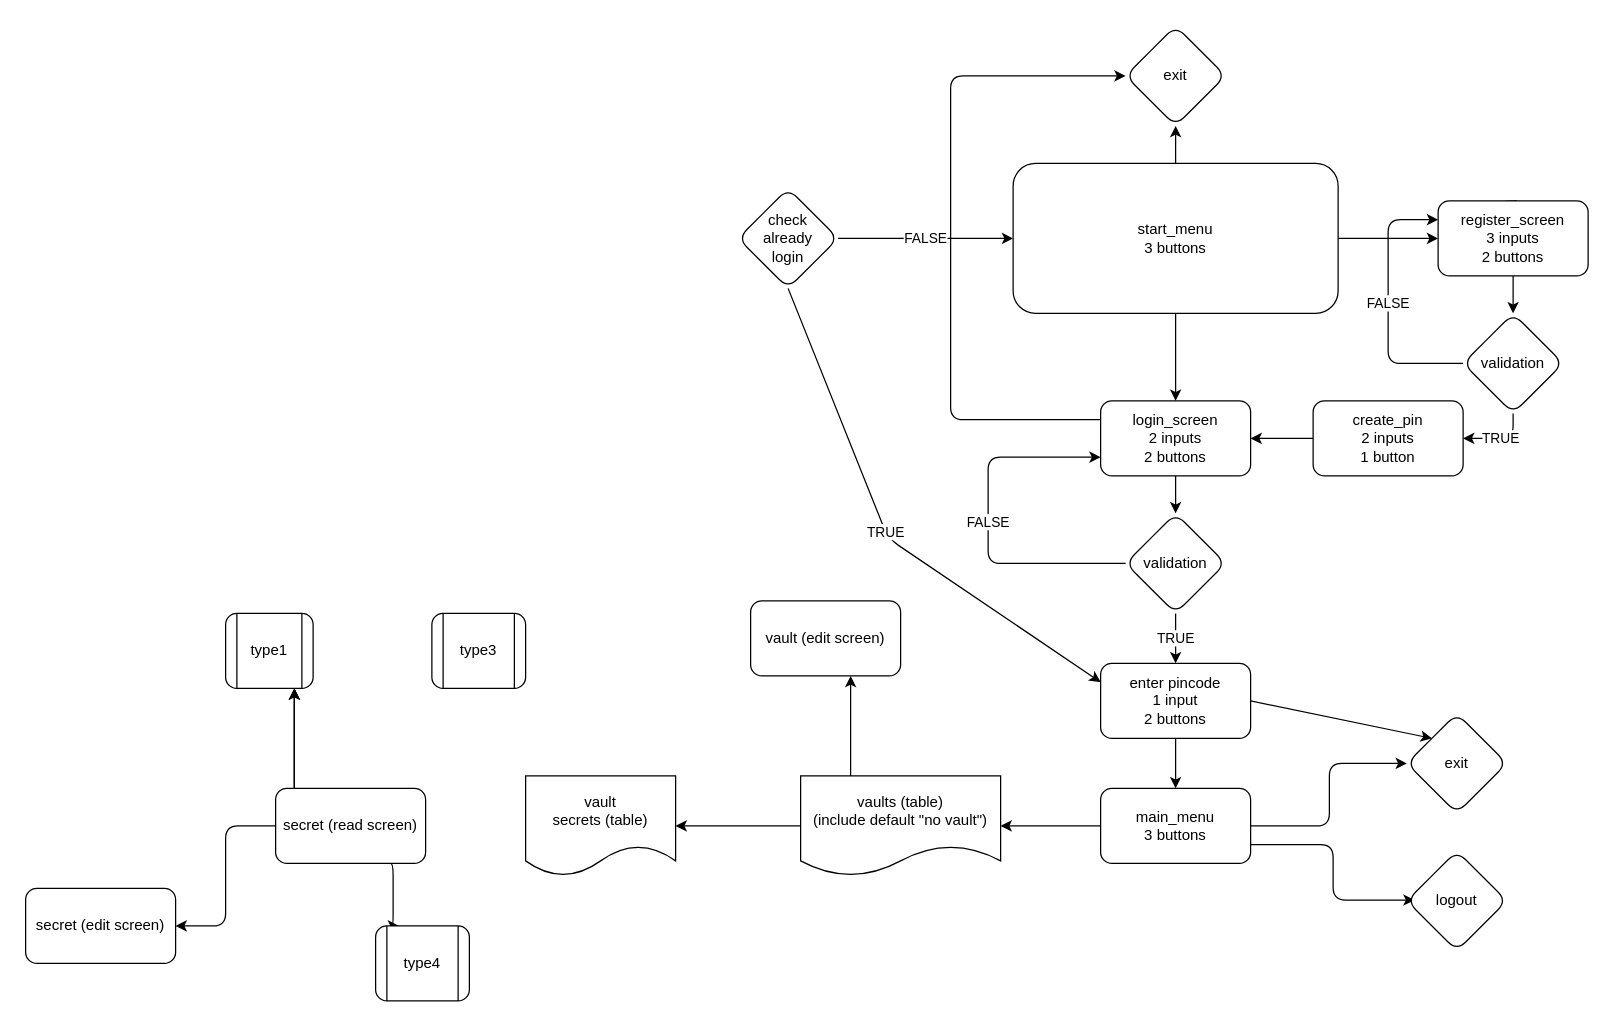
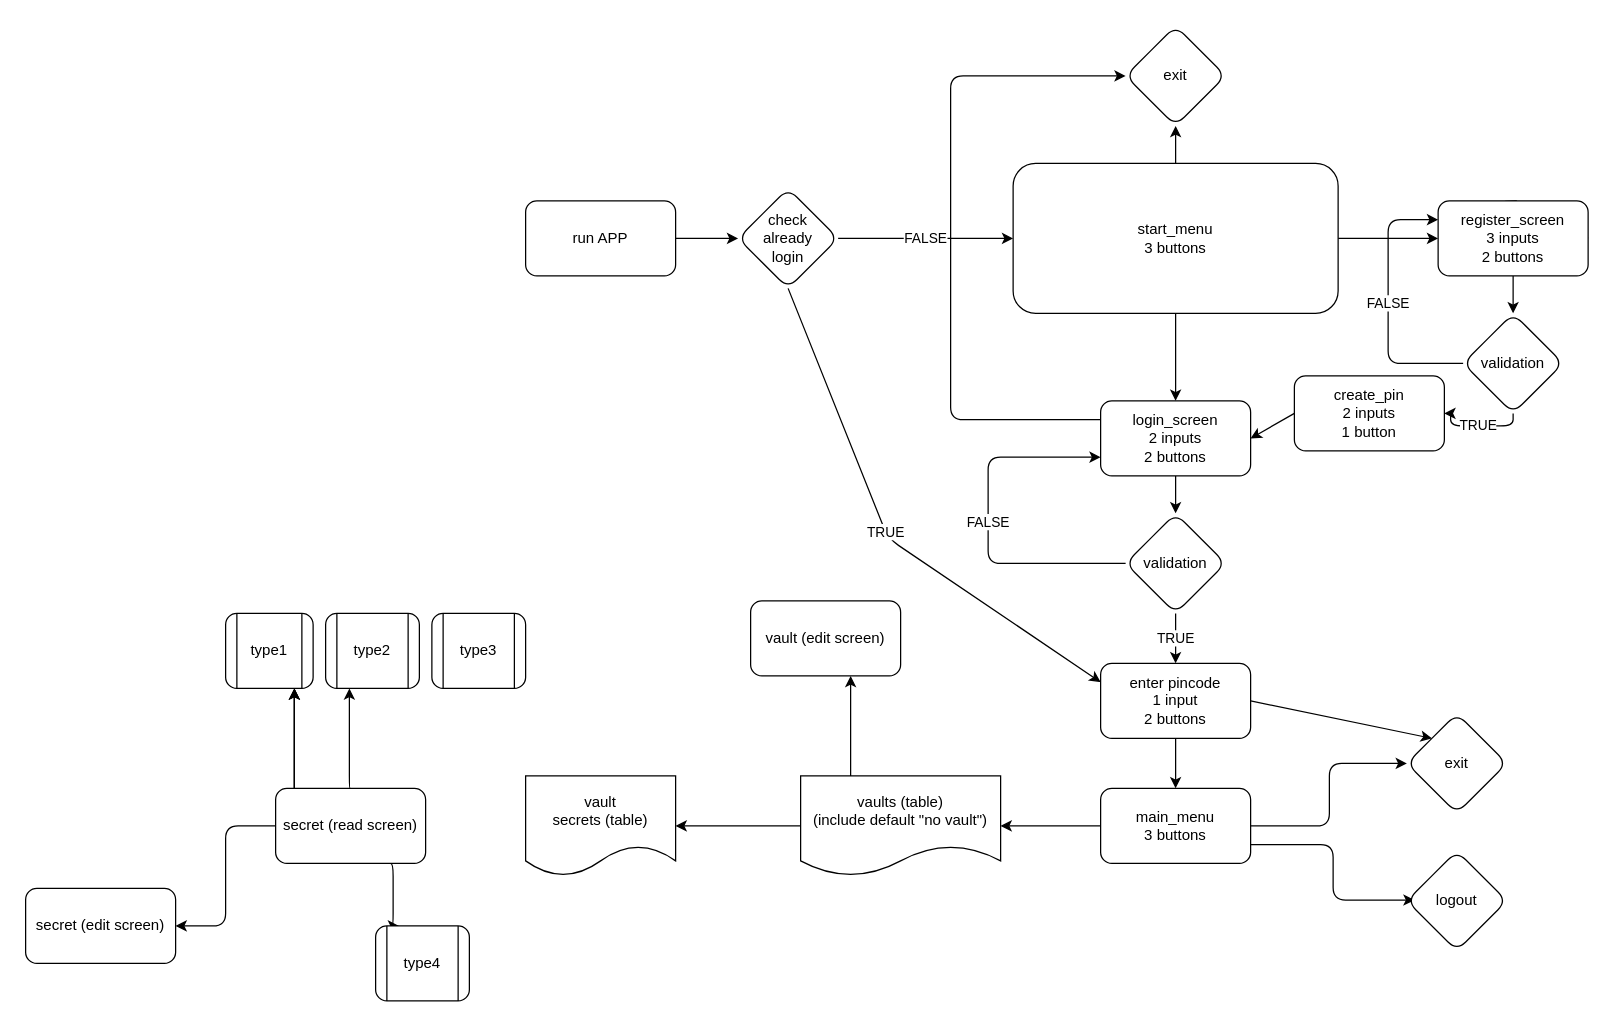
none -> (601, 238)
none -> (703, 238)
(1388, 438) -> (1369, 413)
none -> (373, 651)
none -> (349, 742)
